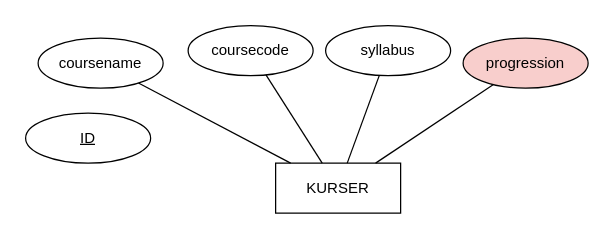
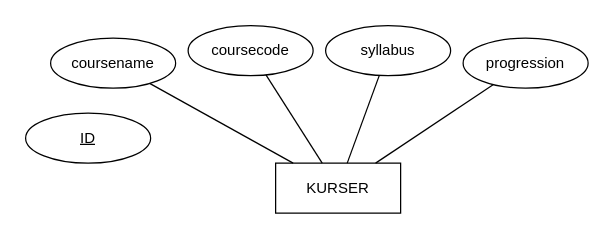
(101, 63) -> (113, 63)
(526, 63) -> (526, 63)
